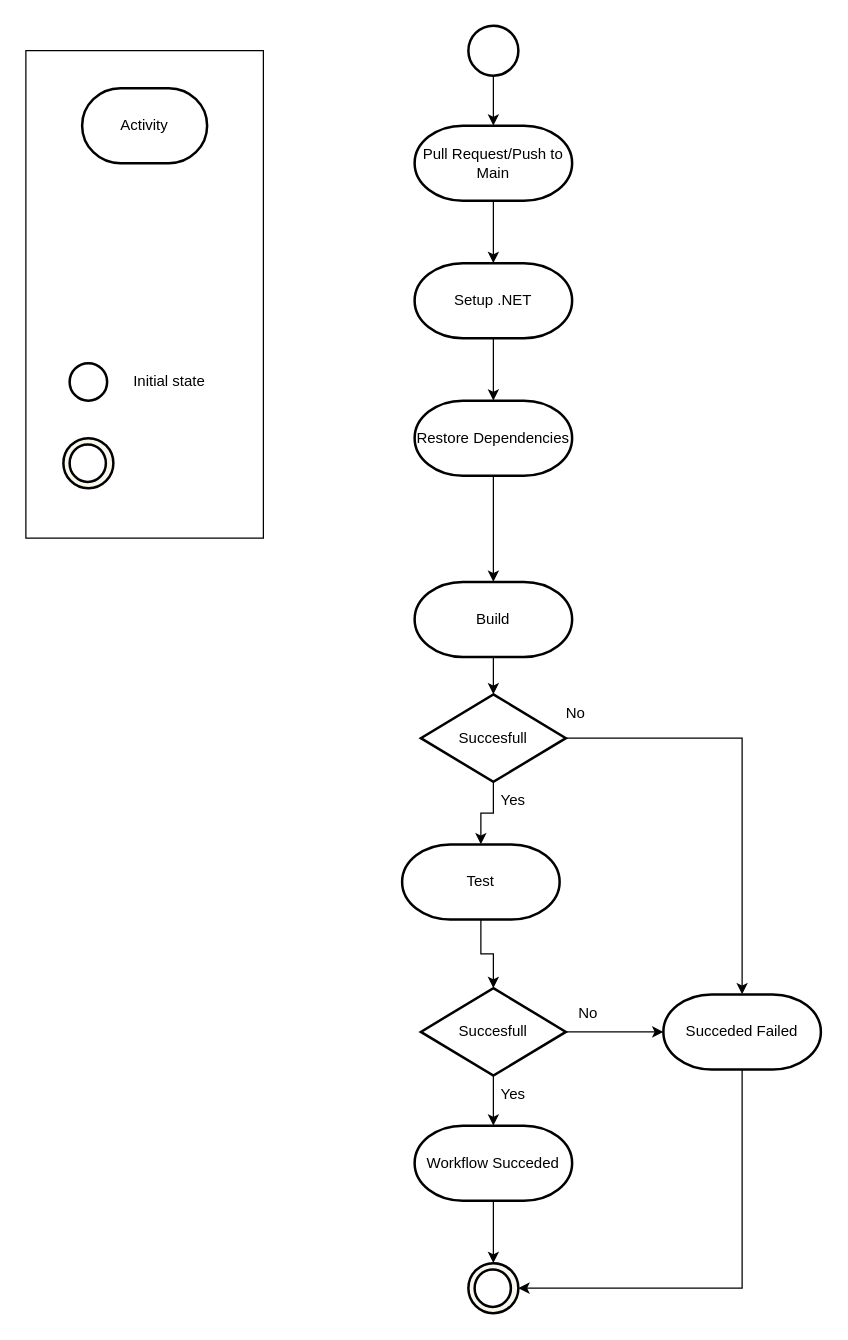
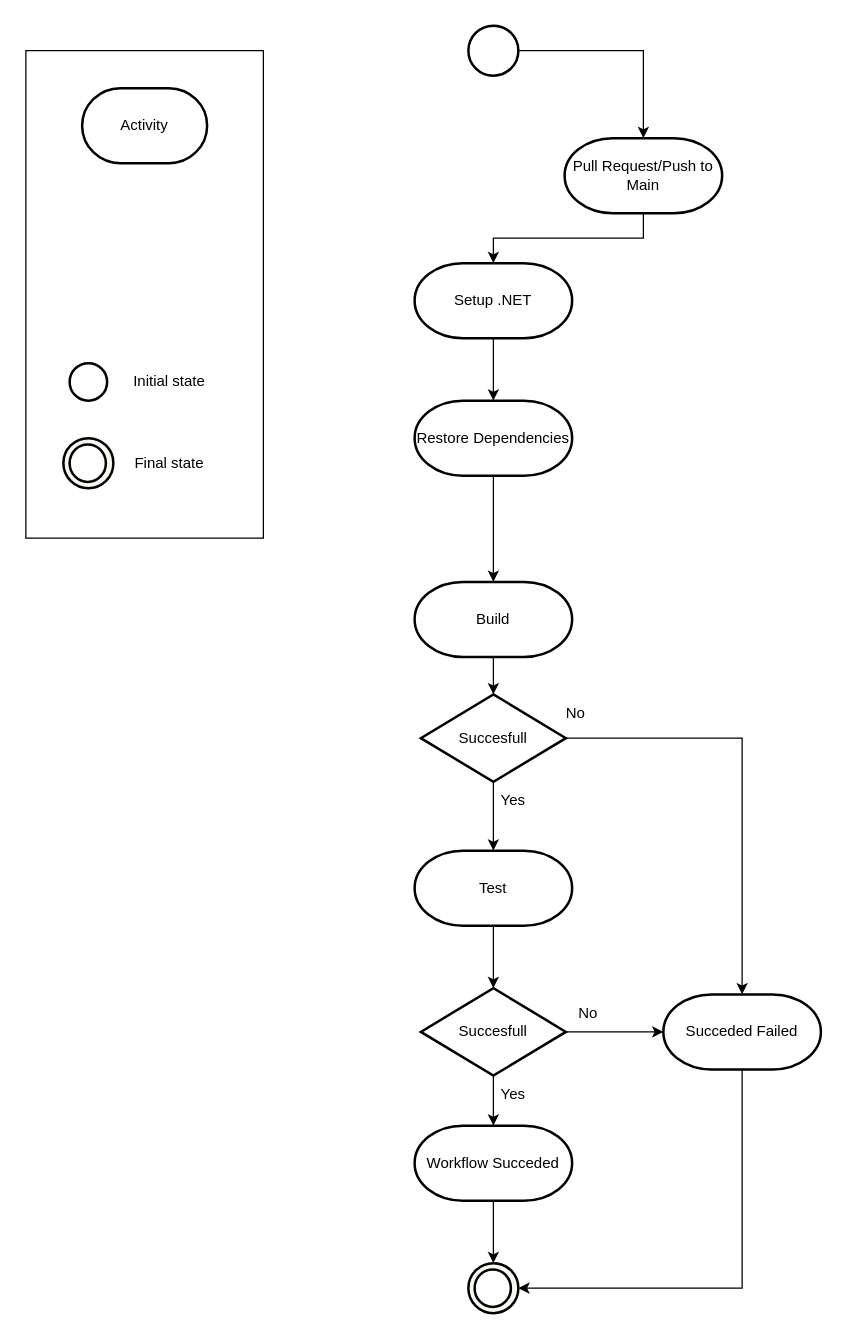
(493, 163) -> (643, 176)
none -> (169, 463)
(481, 882) -> (493, 888)
